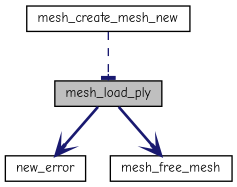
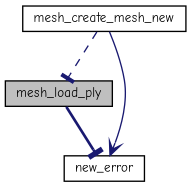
none -> (125, 87)
(81, 126) -> (80, 128)
(171, 169) -> none
